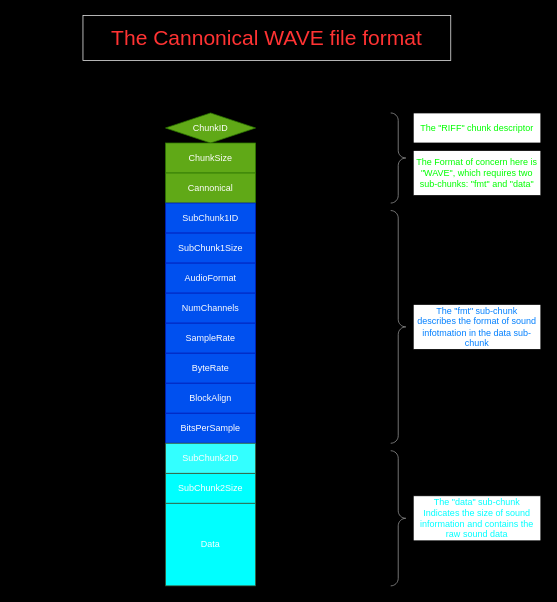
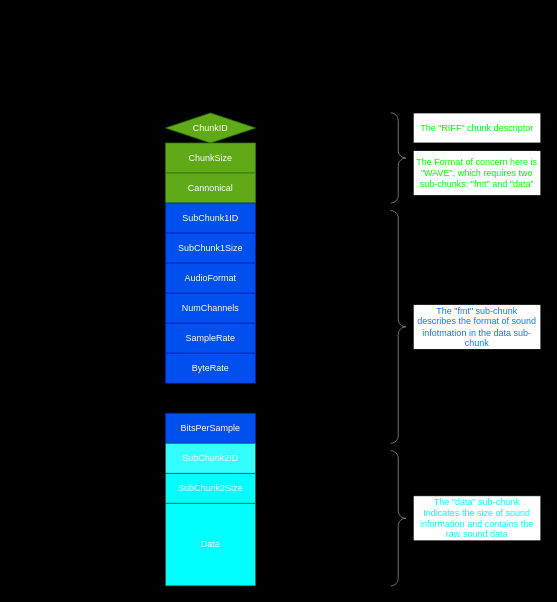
(267, 38) -> none
(210, 398) -> none
